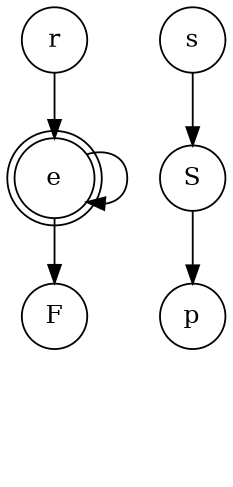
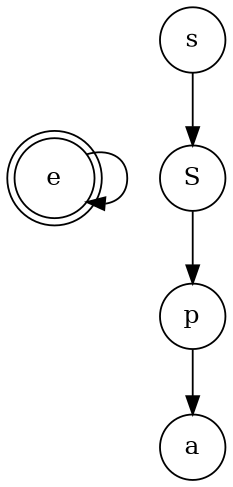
(55, 40) -> none
(55, 316) -> none
none -> (193, 447)
